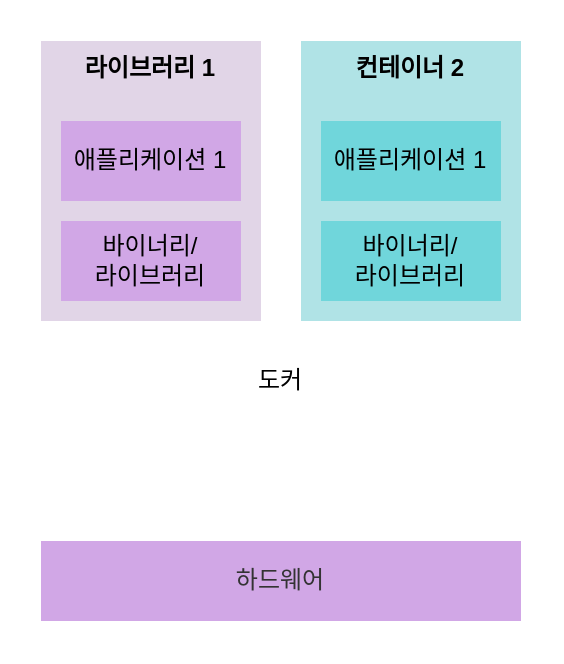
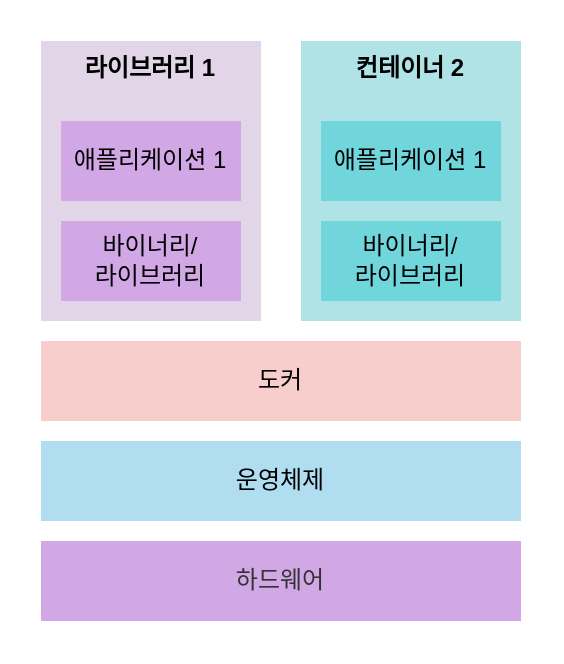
(281, 381) -> (281, 381)
none -> (281, 481)
